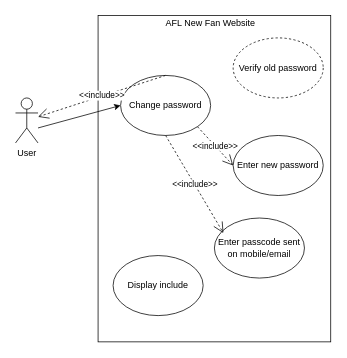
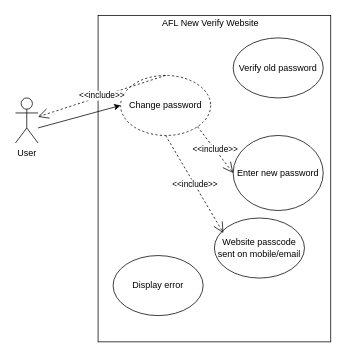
(210, 23) -> (210, 23)
(278, 68) -> (278, 68)
(165, 105) -> (165, 105)
(278, 165) -> (278, 173)
(259, 248) -> (259, 248)
(158, 285) -> (158, 285)
